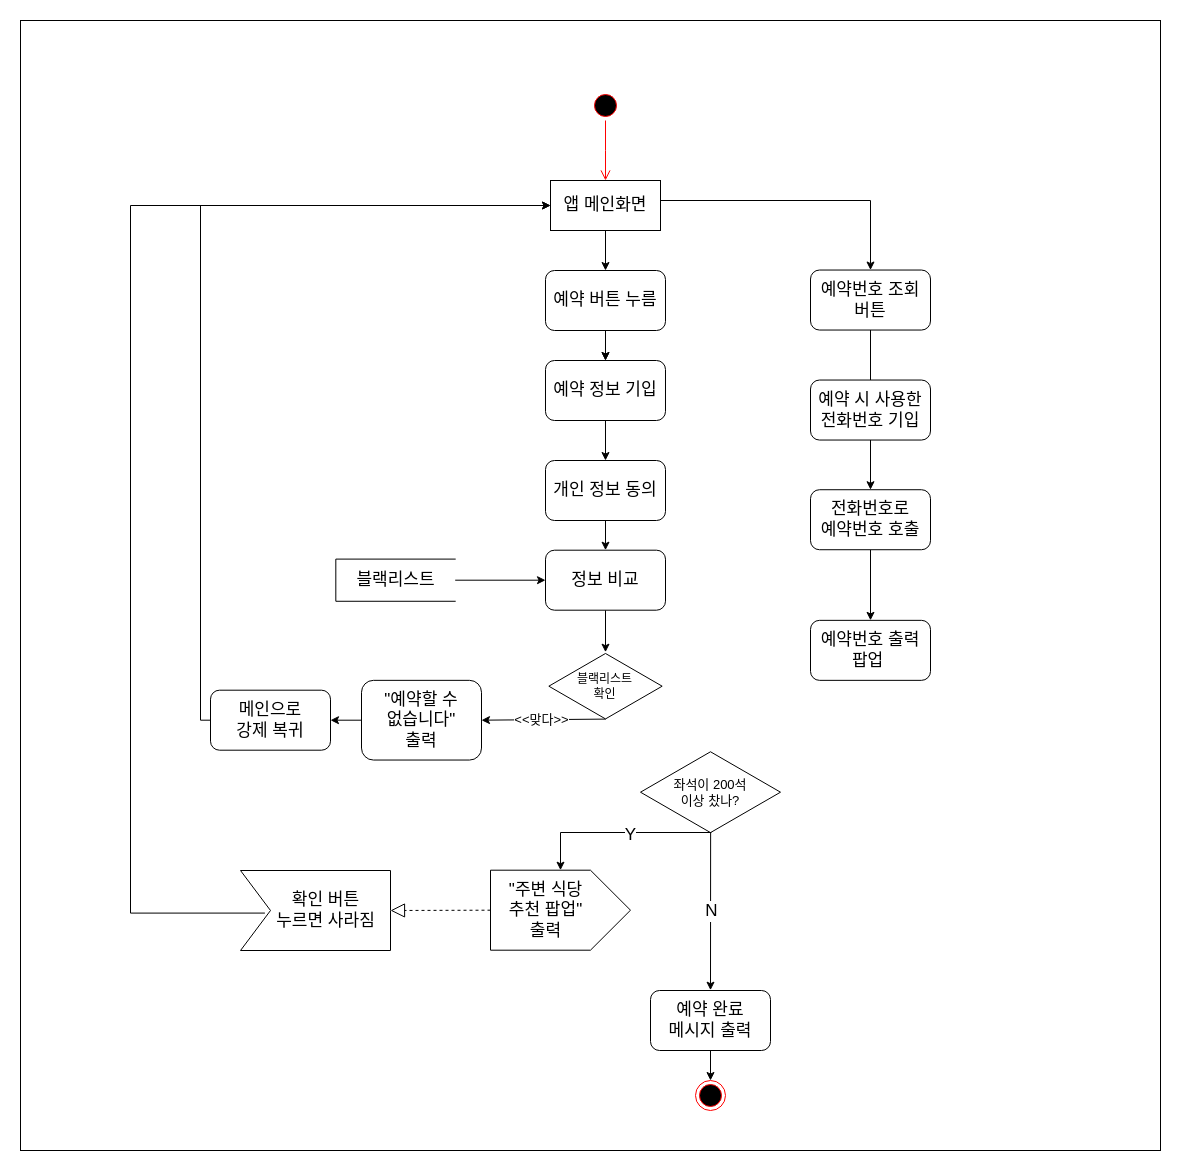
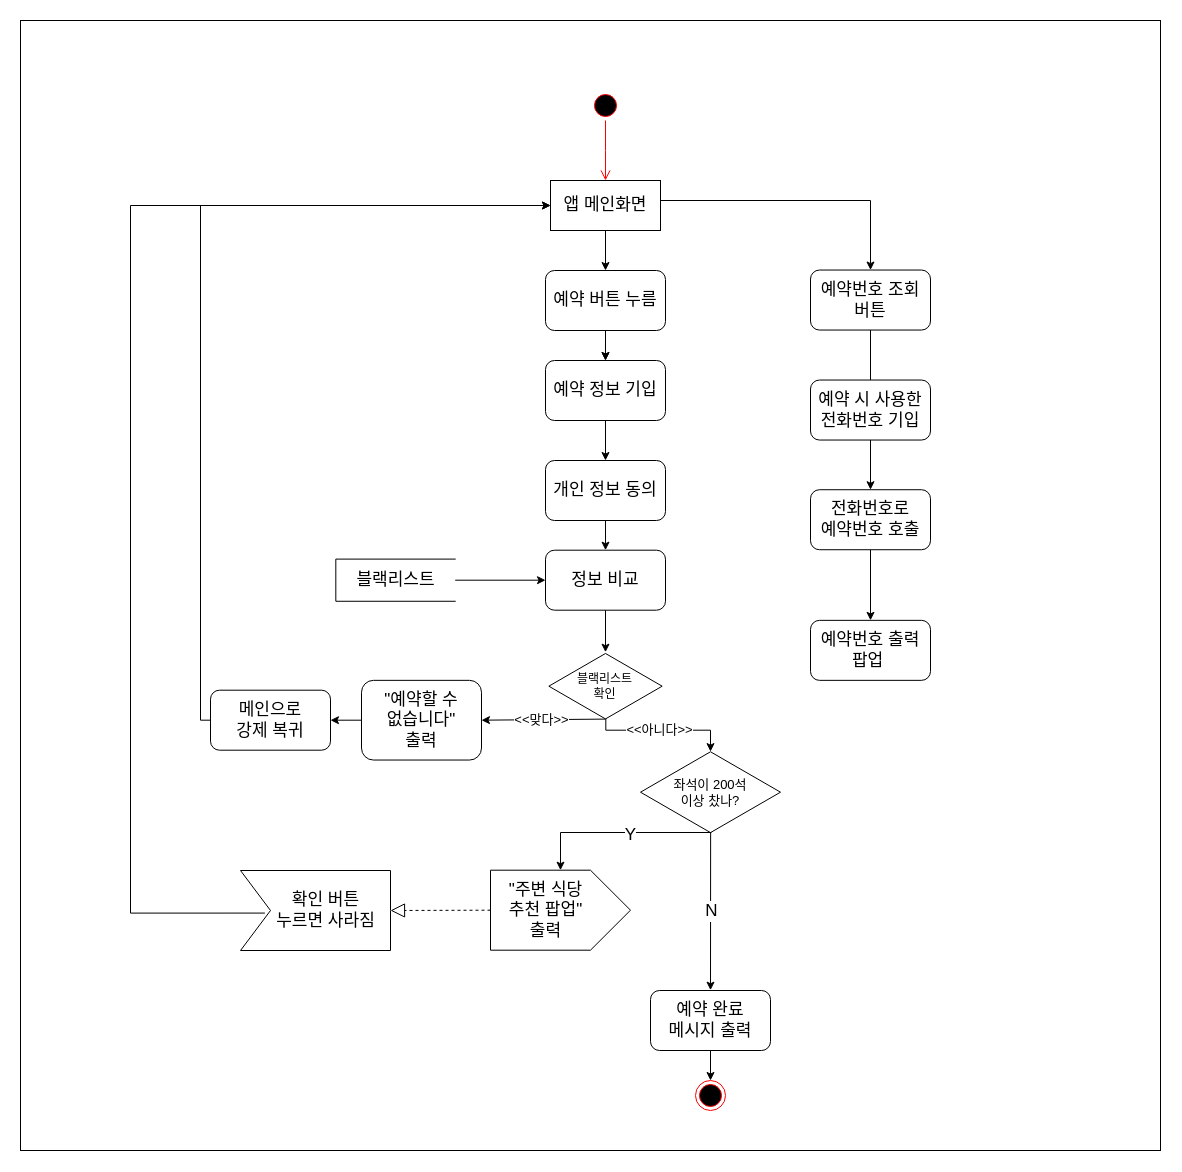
none -> (660, 730)
